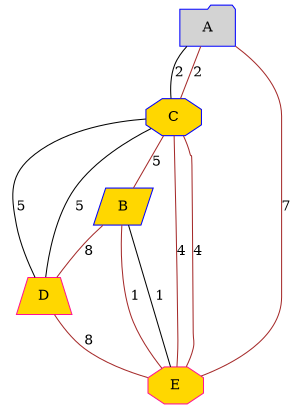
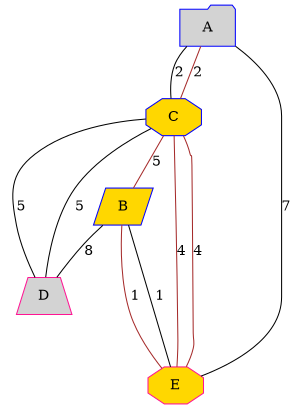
(282, 223) -> (282, 223)
(78, 250) -> (78, 250)
(44, 296) -> (44, 296)
(95, 355) -> none
